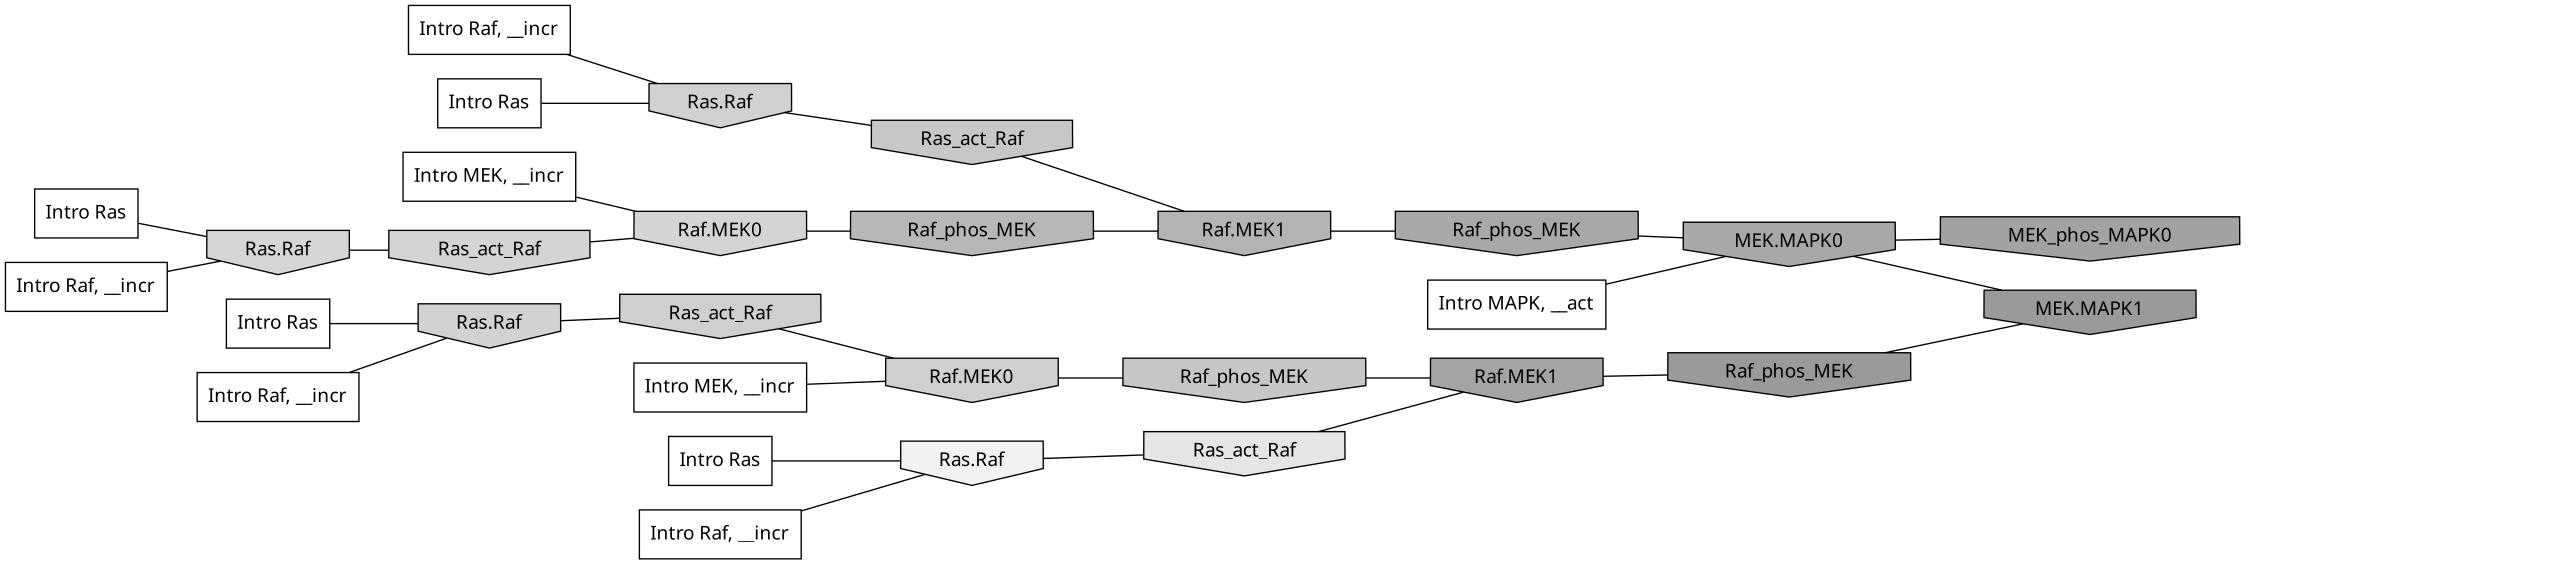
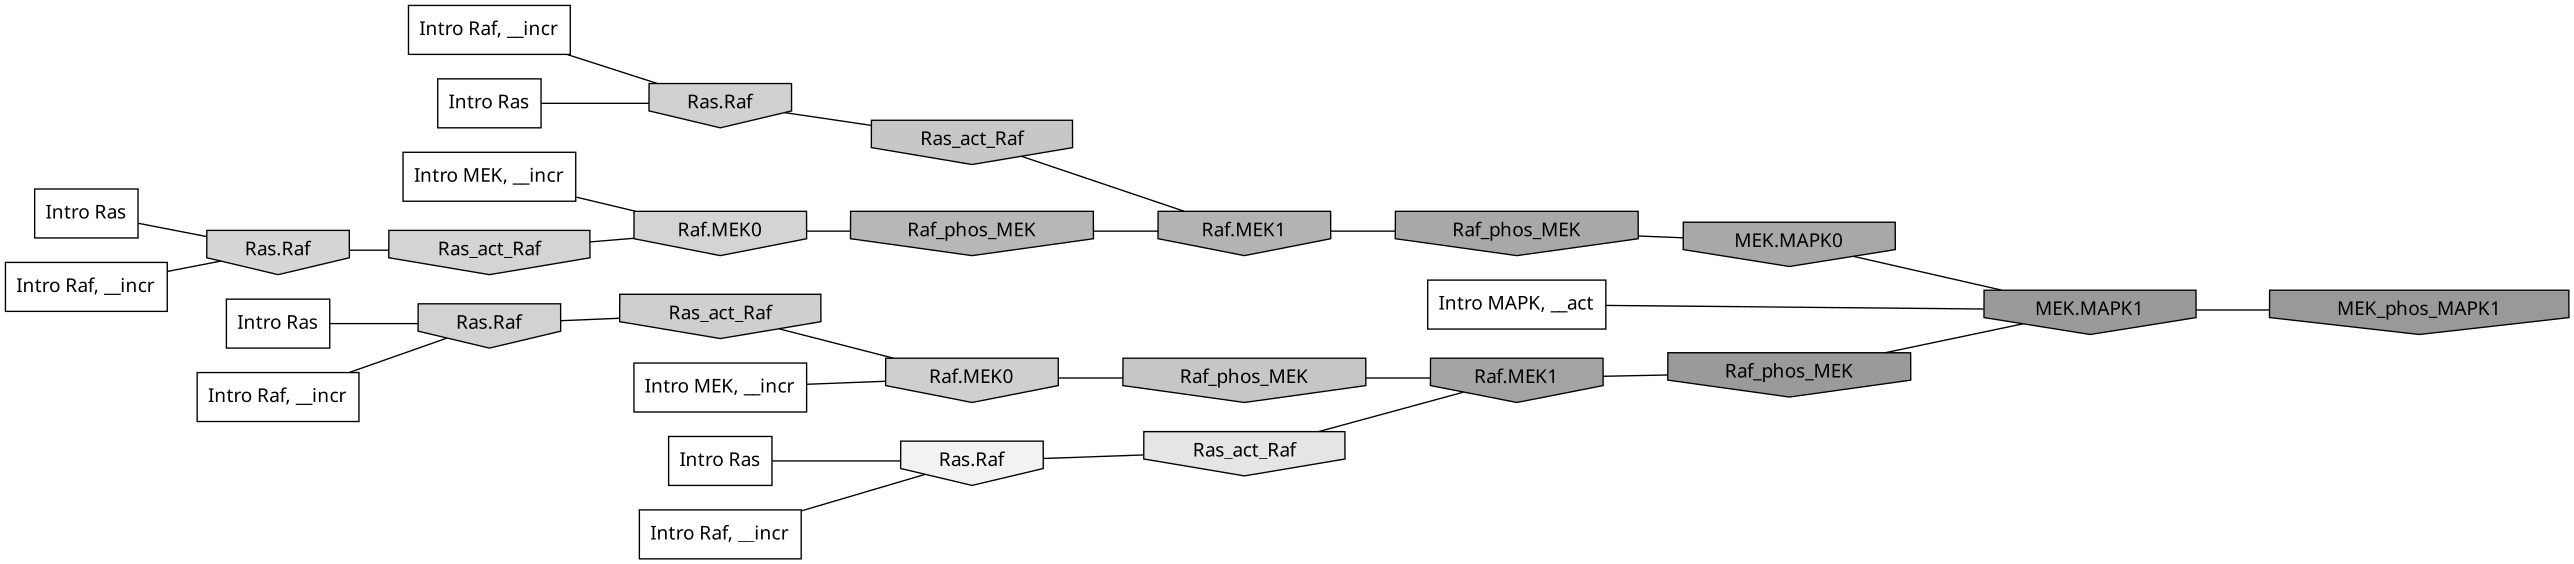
(2090, 237) -> none
(1666, 270) -> (1795, 307)
none -> (2419, 310)
